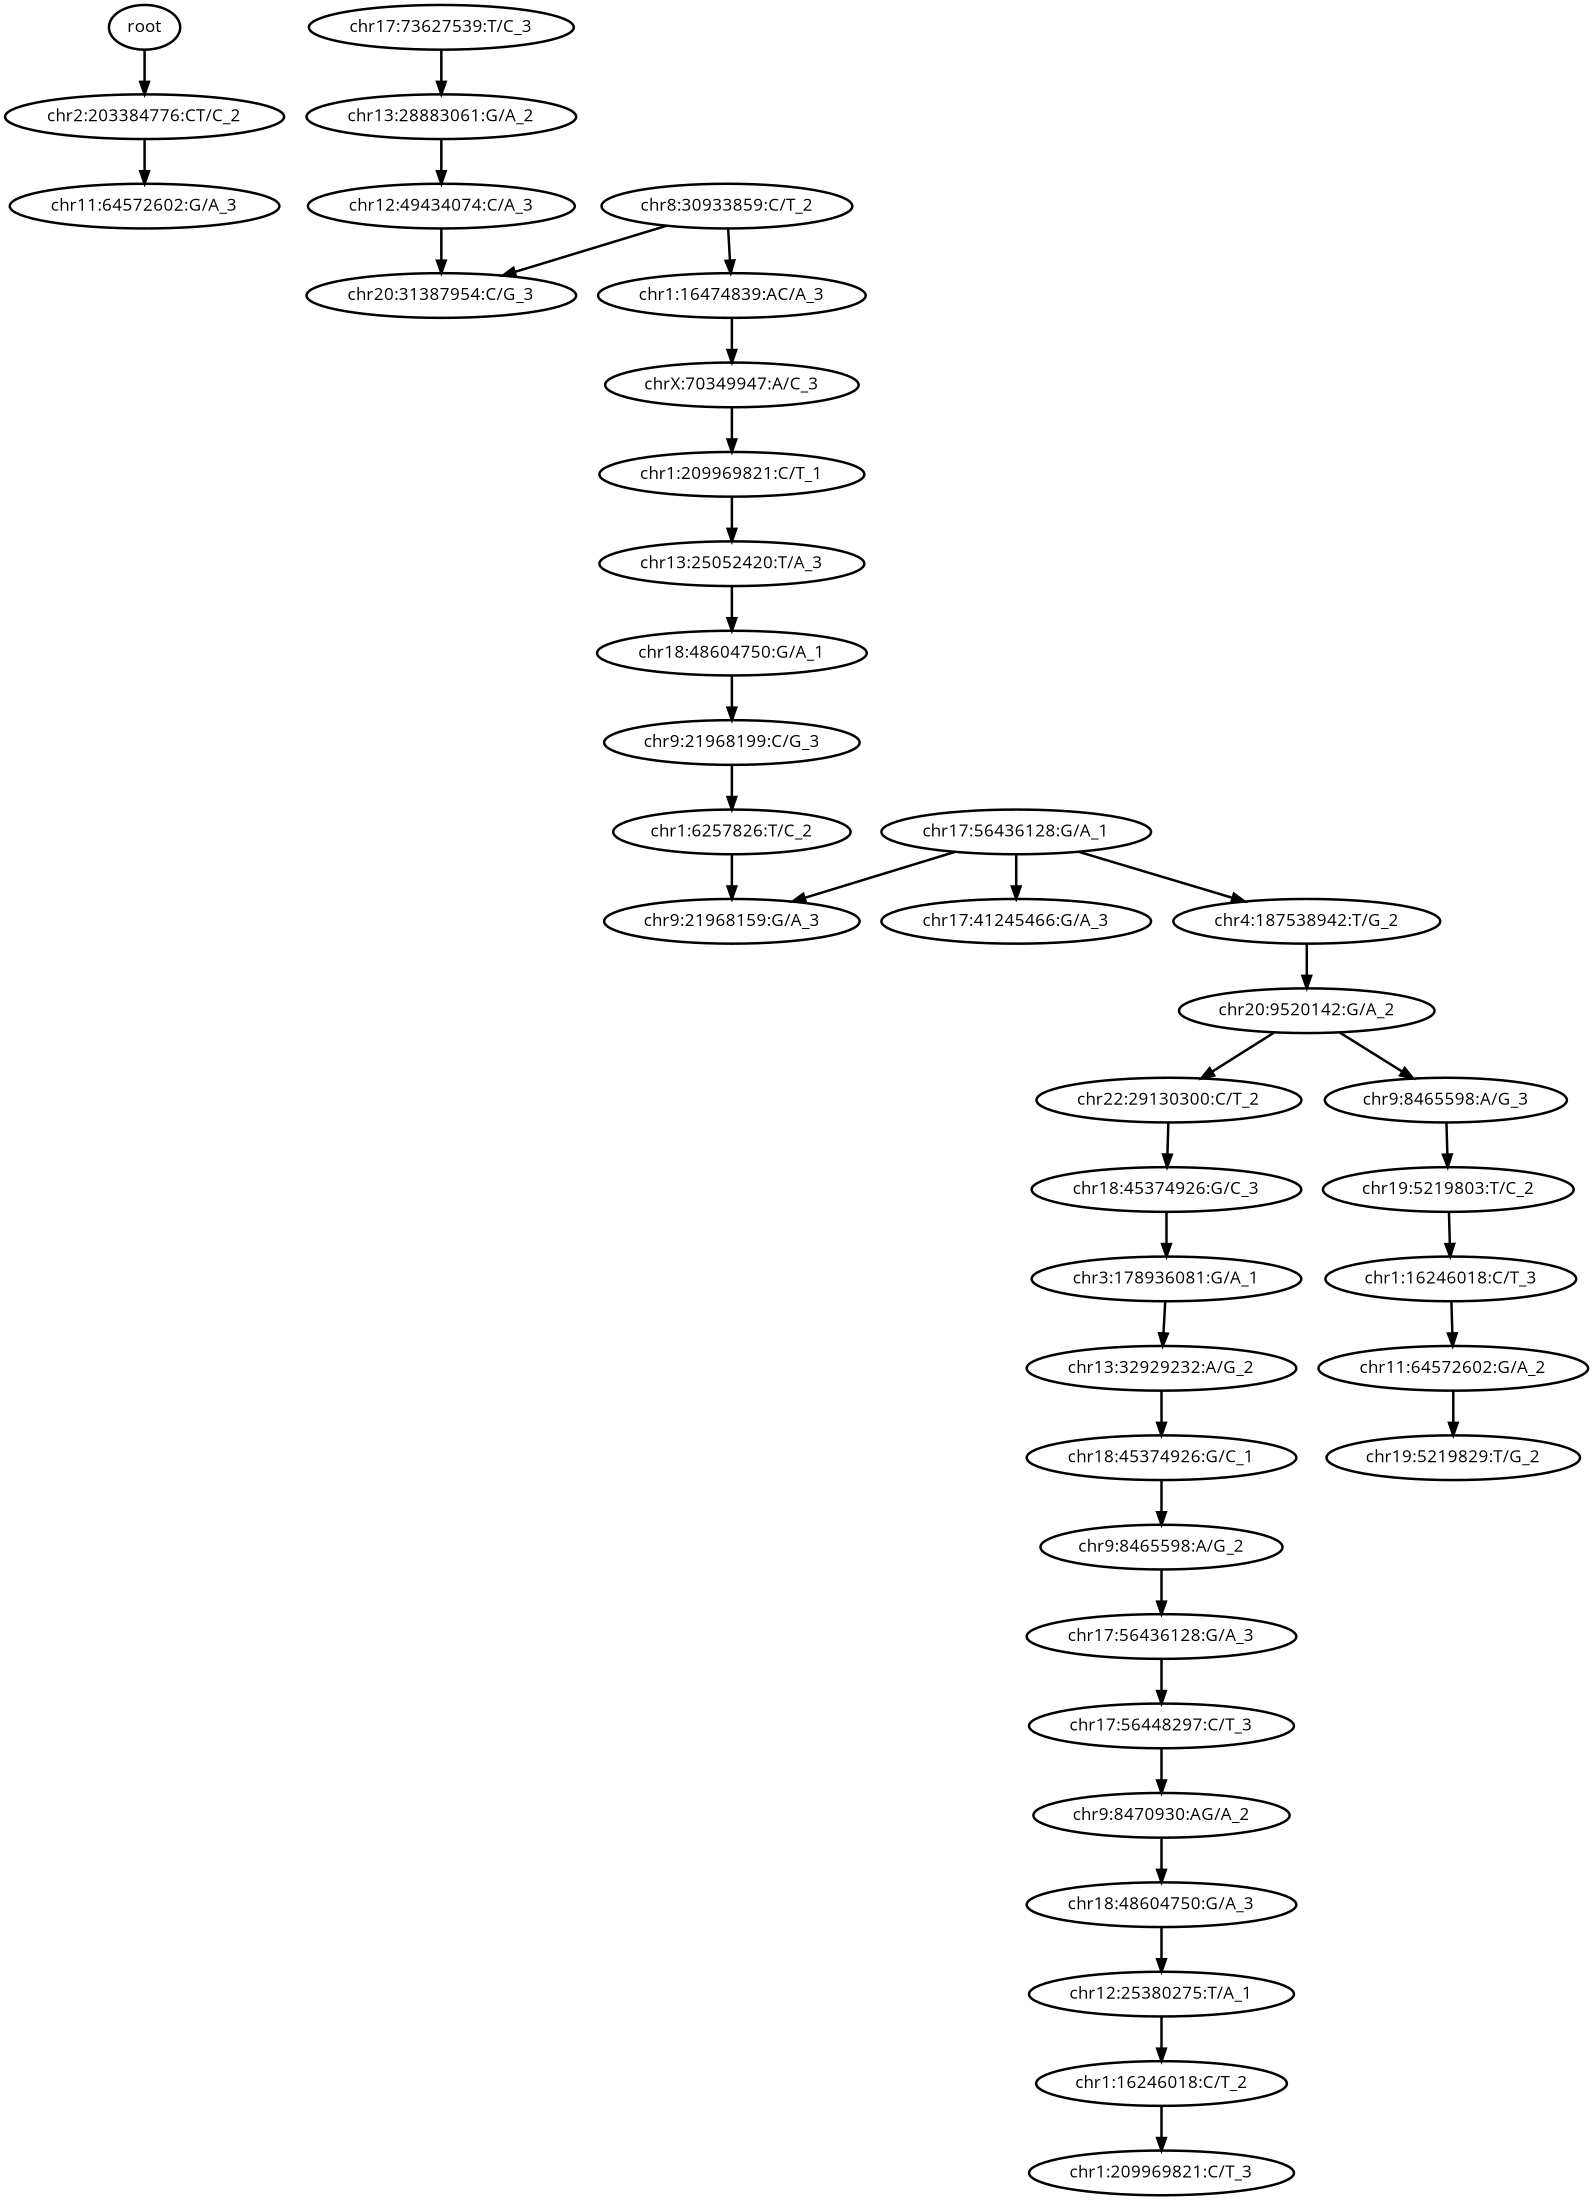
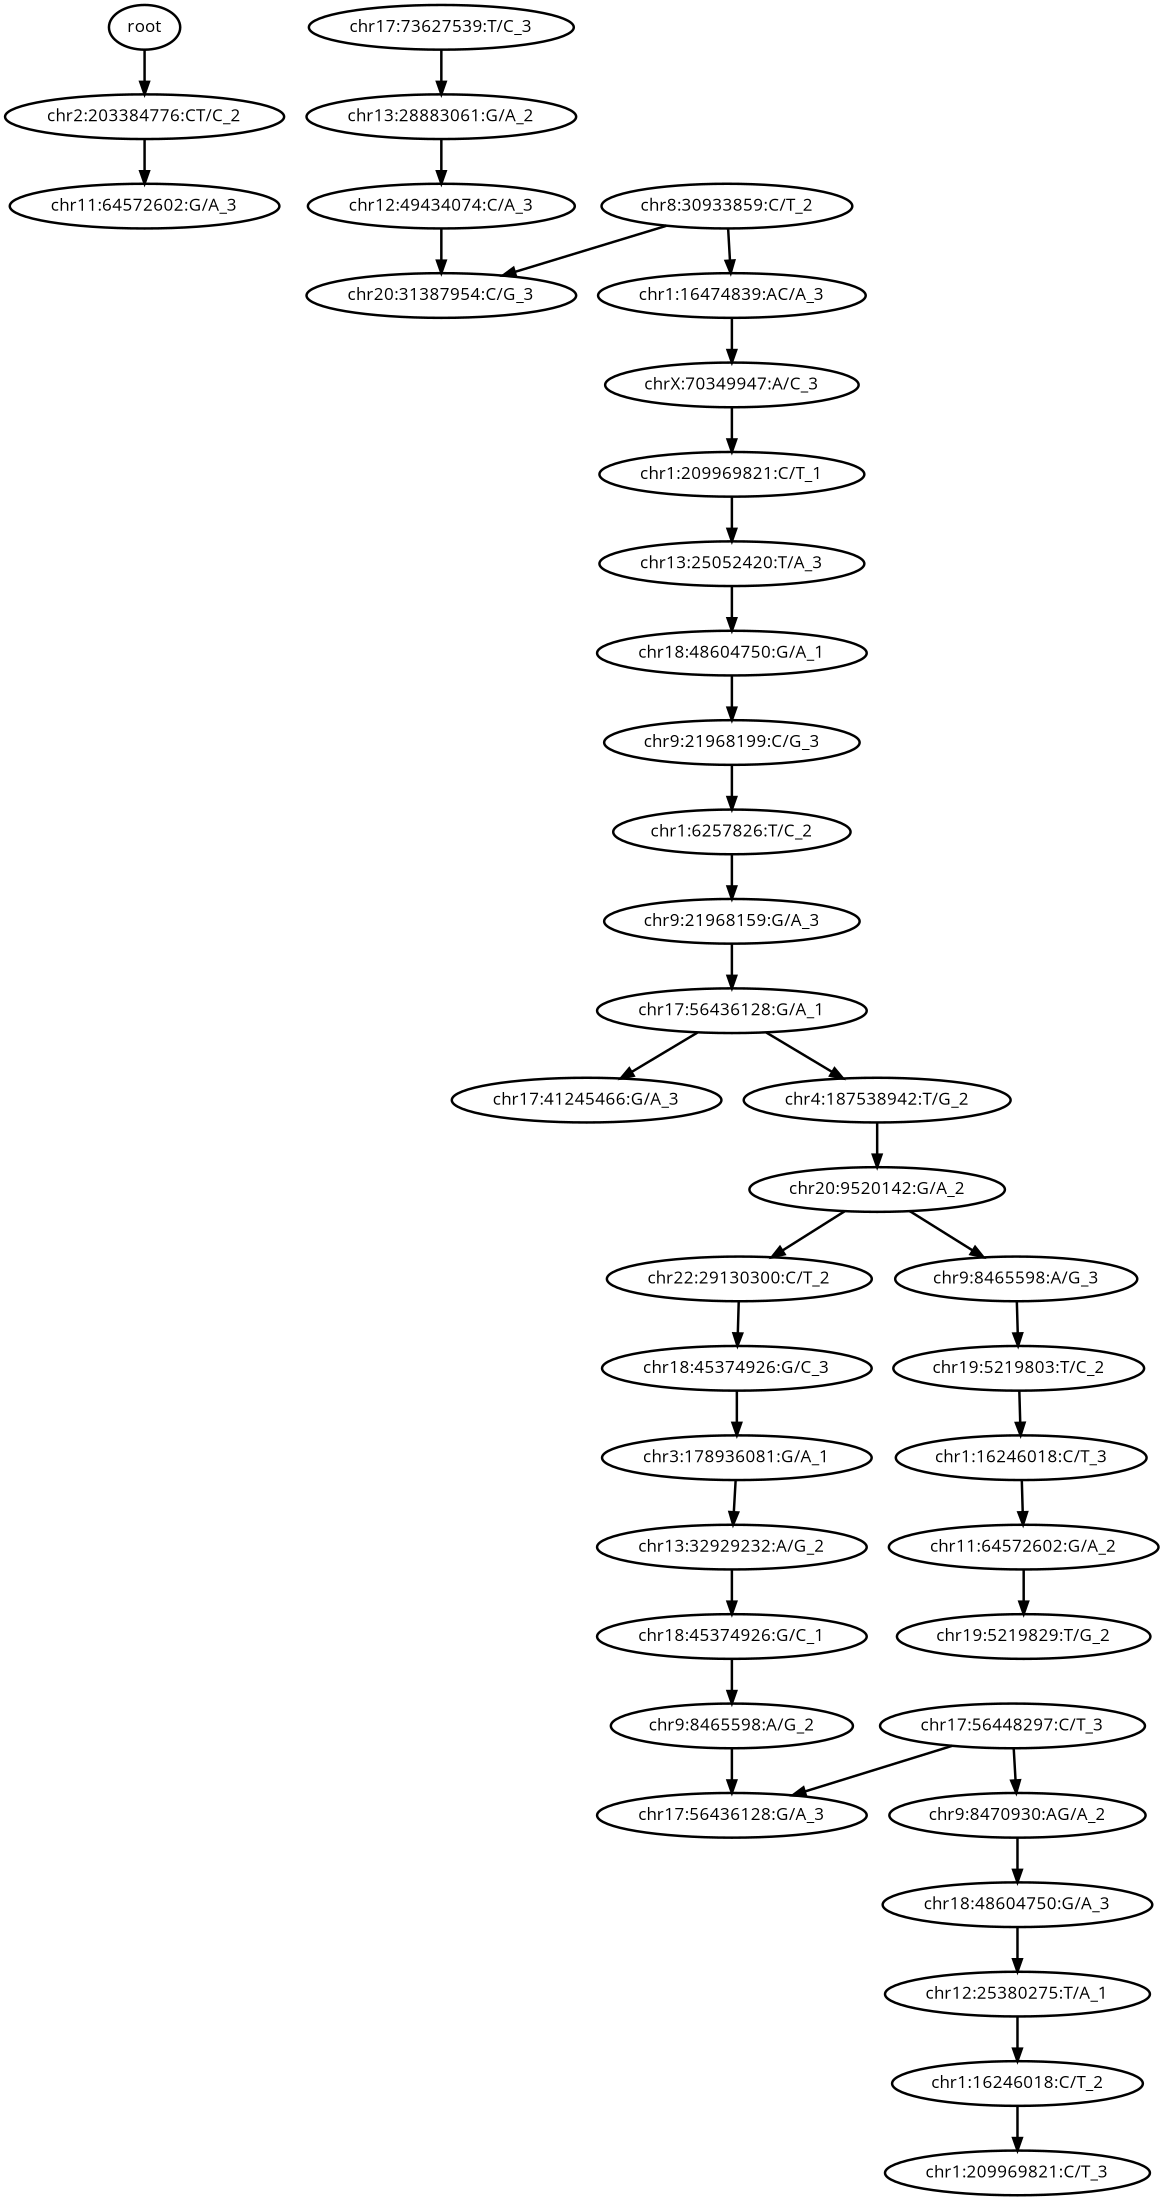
(880, 875) -> (732, 960)
(1162, 1675) -> (878, 1769)
